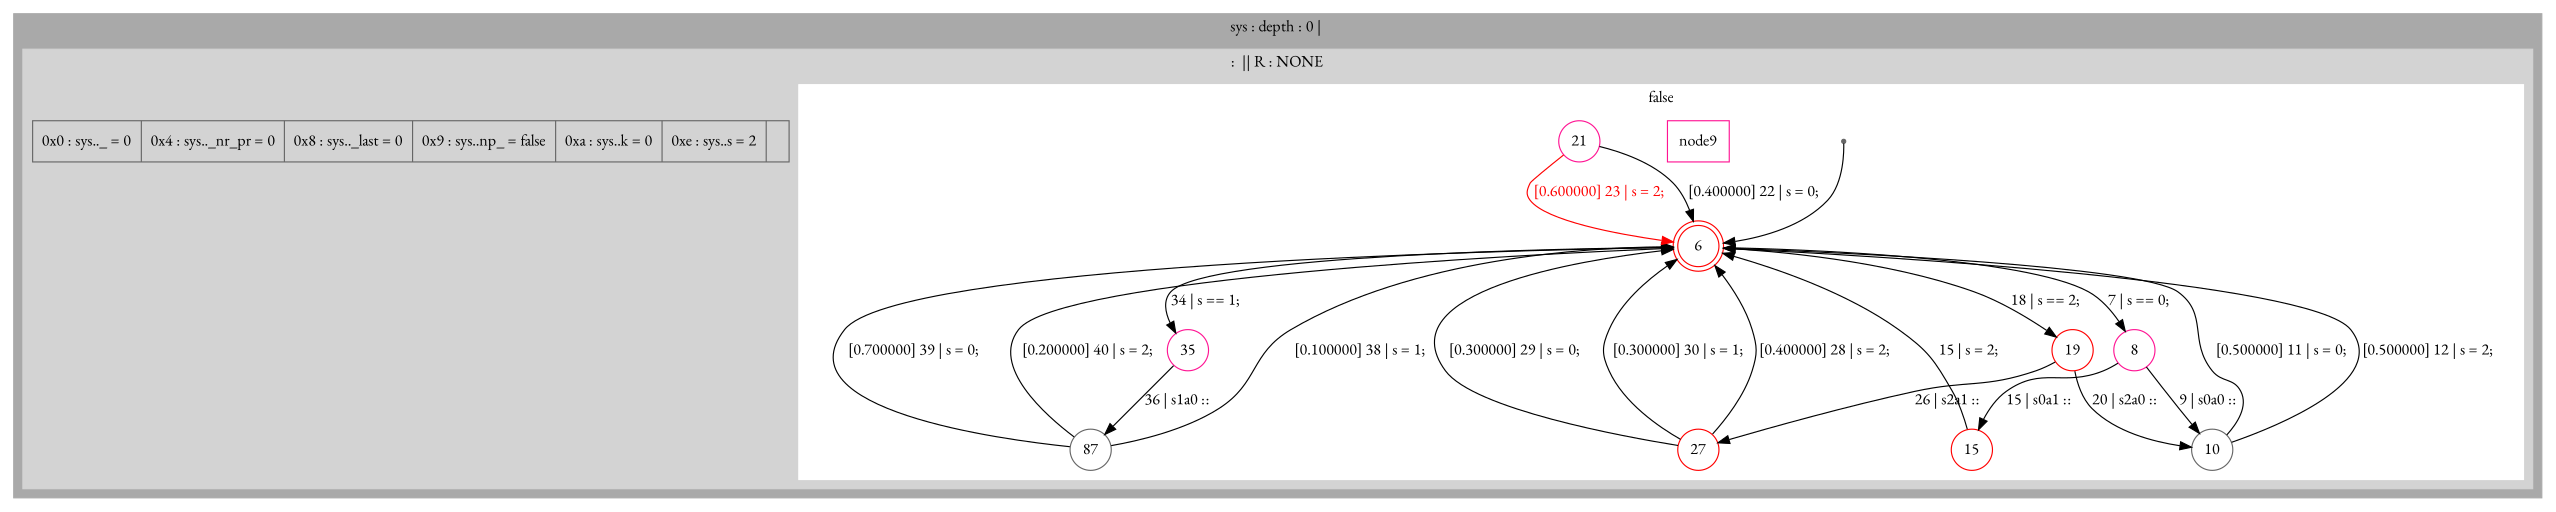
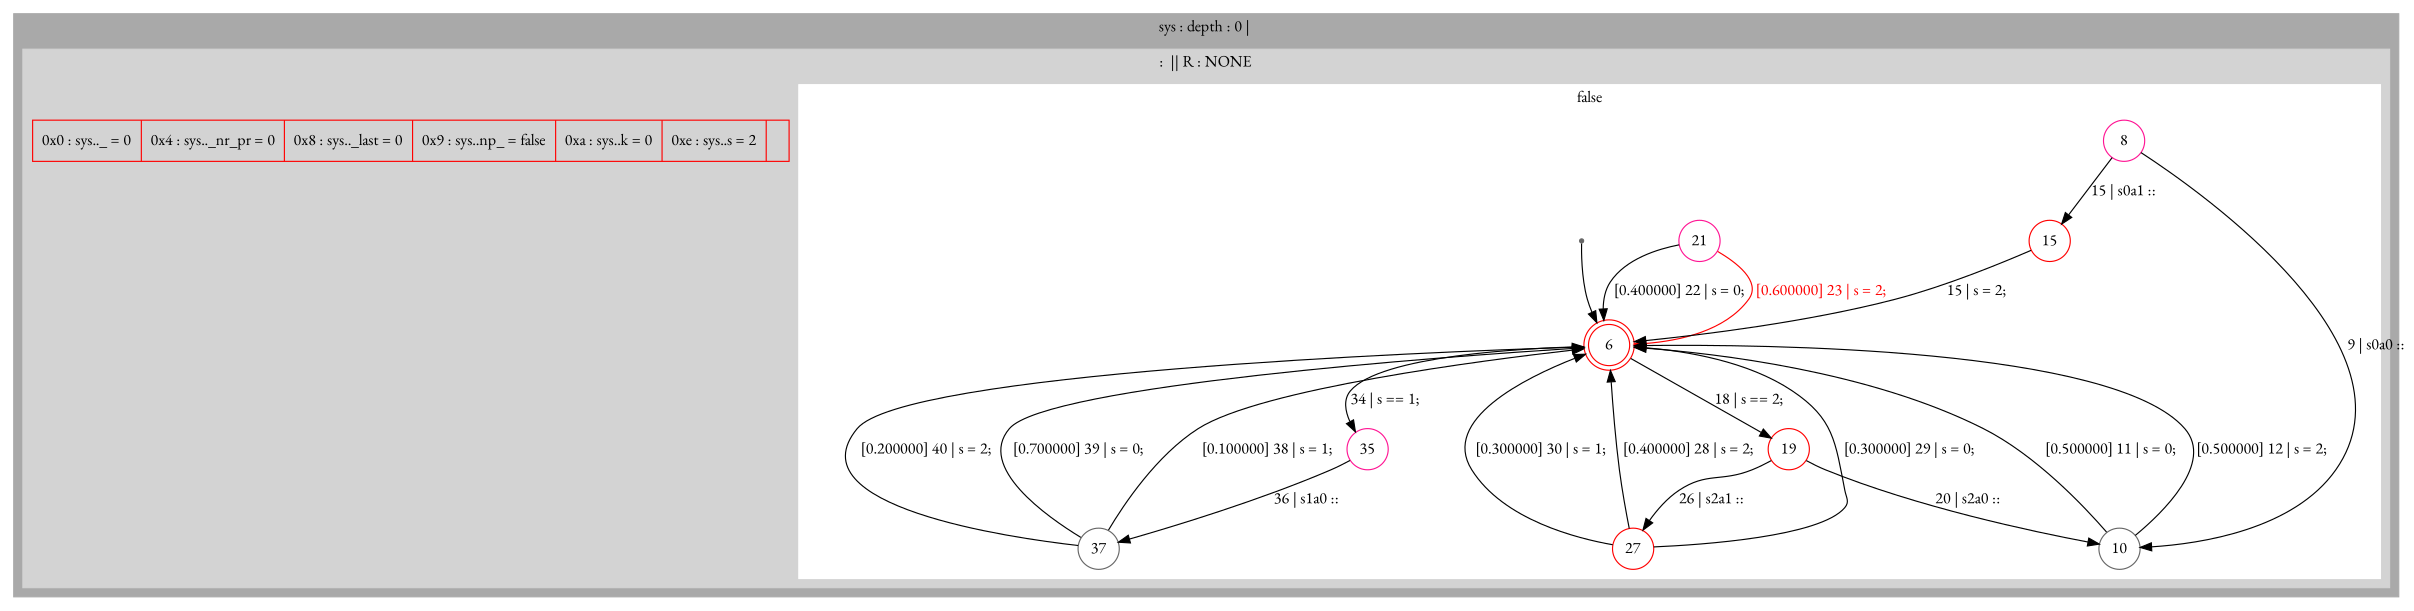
(411, 141) -> (411, 141)
(1698, 141) -> none
(1930, 259) -> none
(1091, 450) -> (1099, 549)
